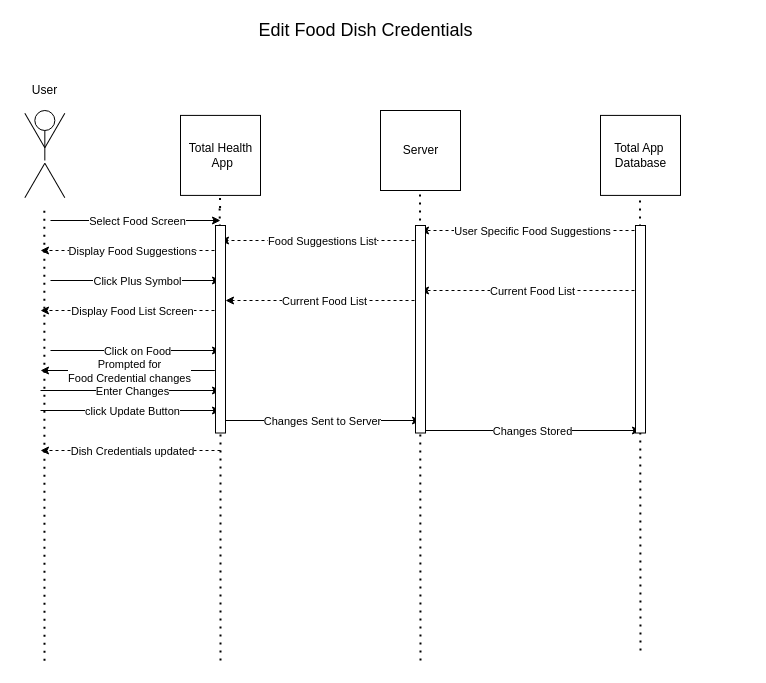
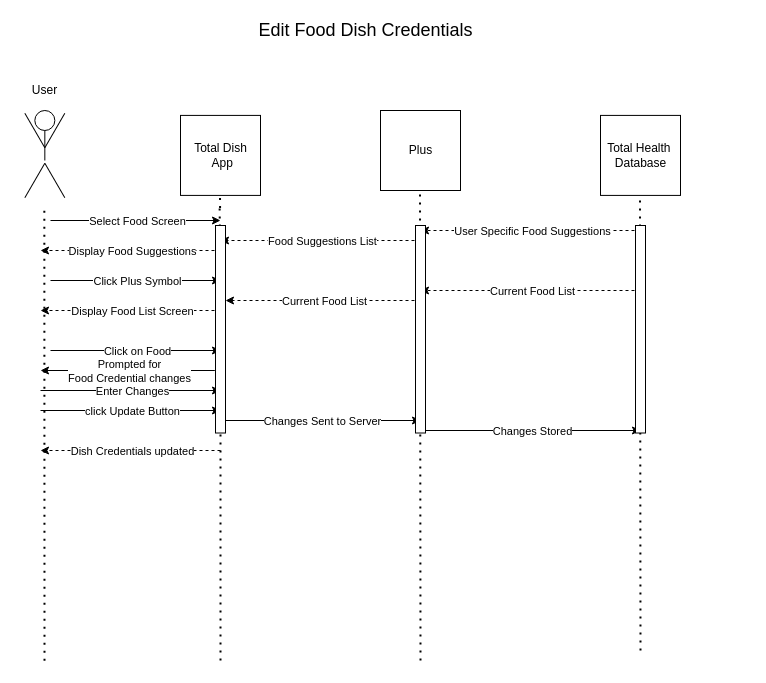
(421, 151) -> (421, 151)
(221, 156) -> (221, 156)
(641, 156) -> (641, 156)
